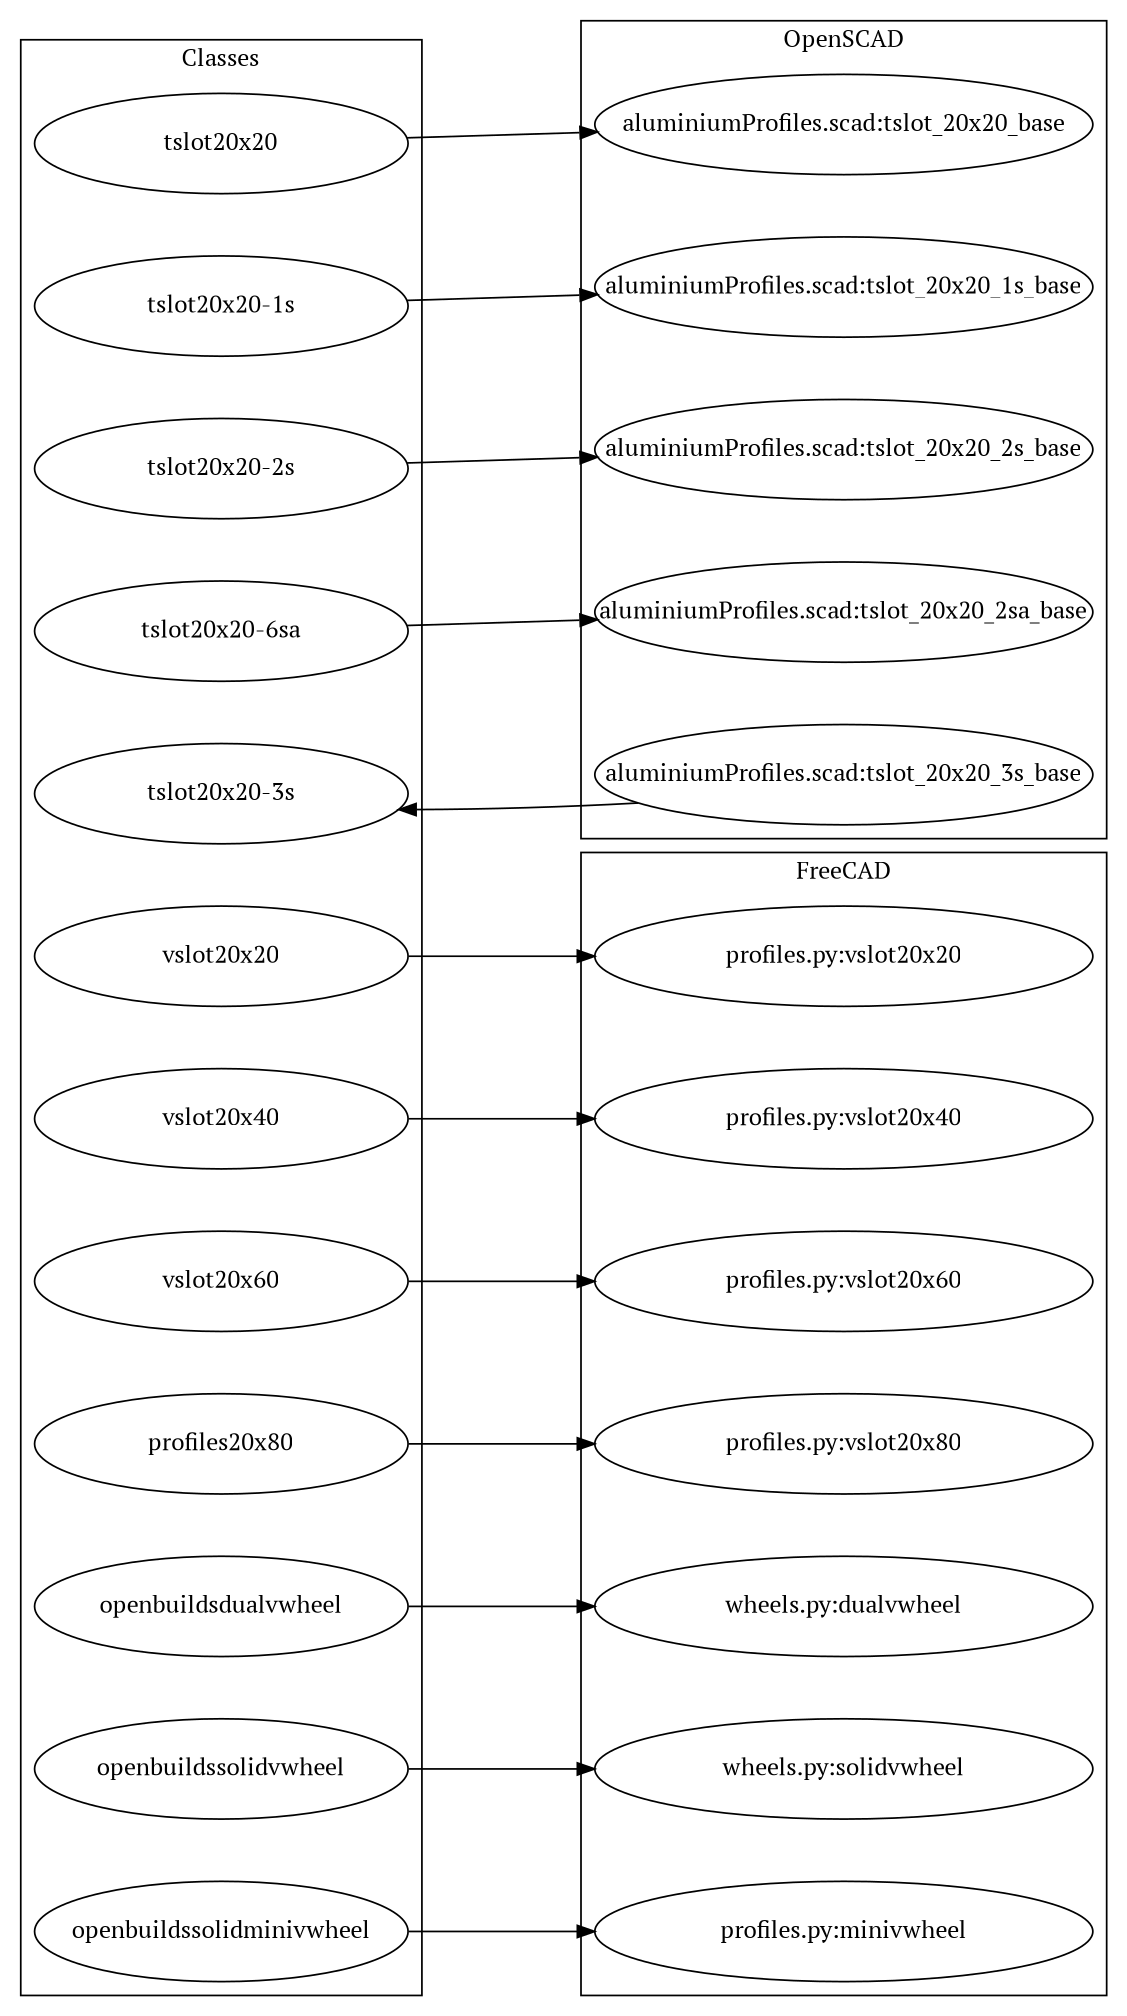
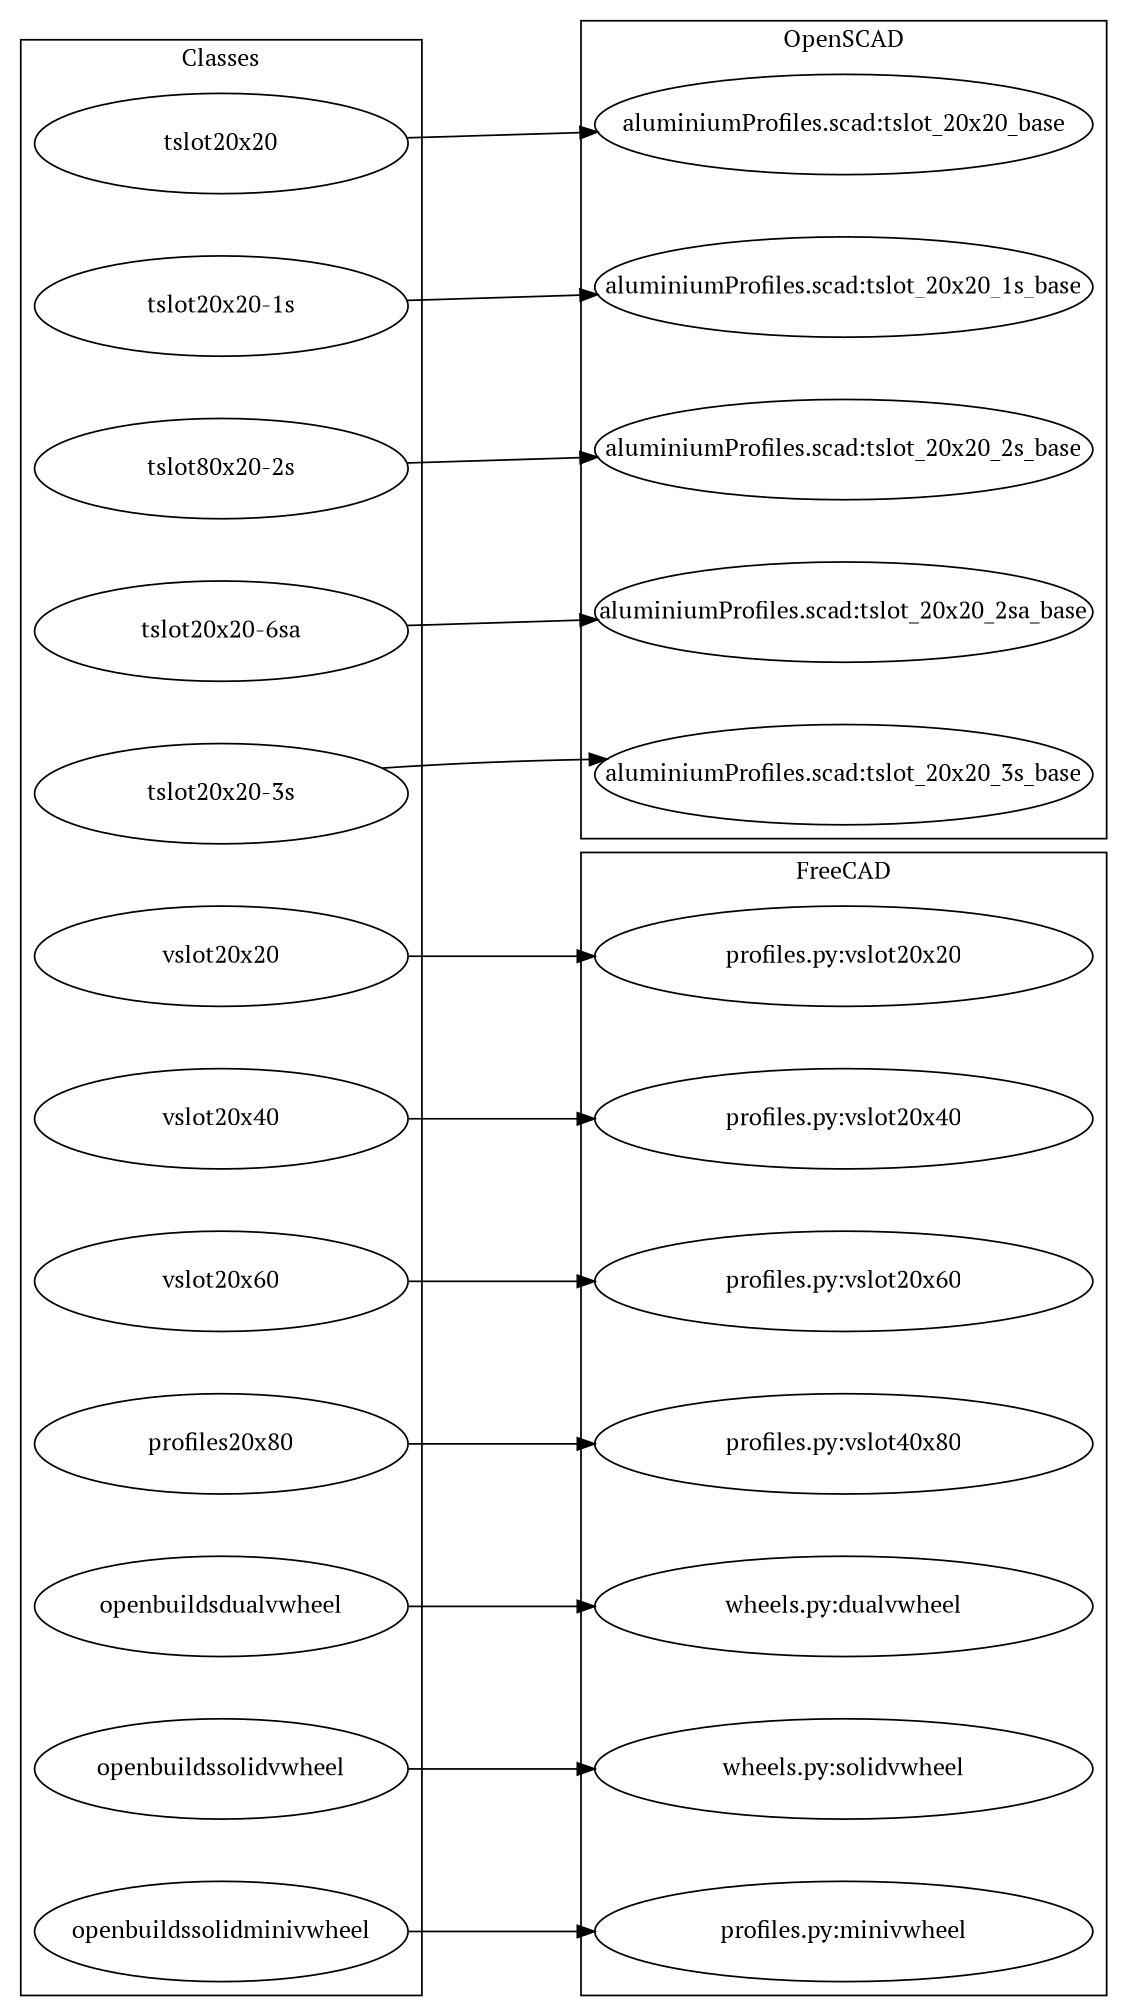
(221, 469) -> (221, 469)
(527, 808) -> (486, 763)
(844, 1444) -> (844, 1444)
